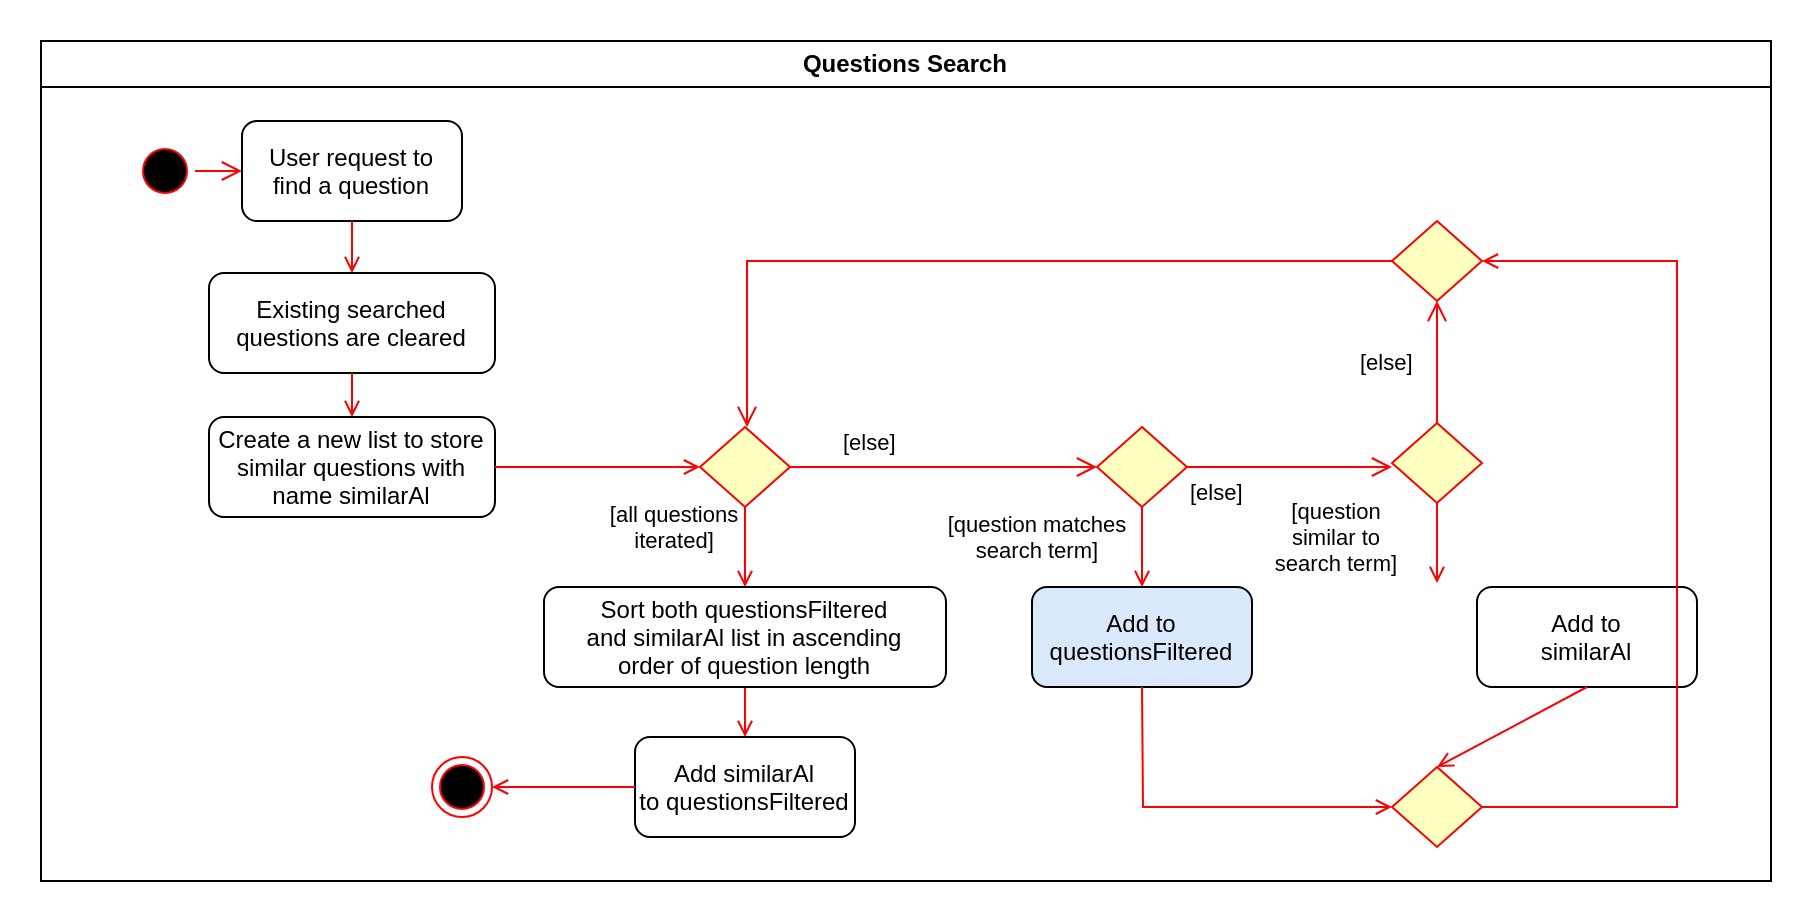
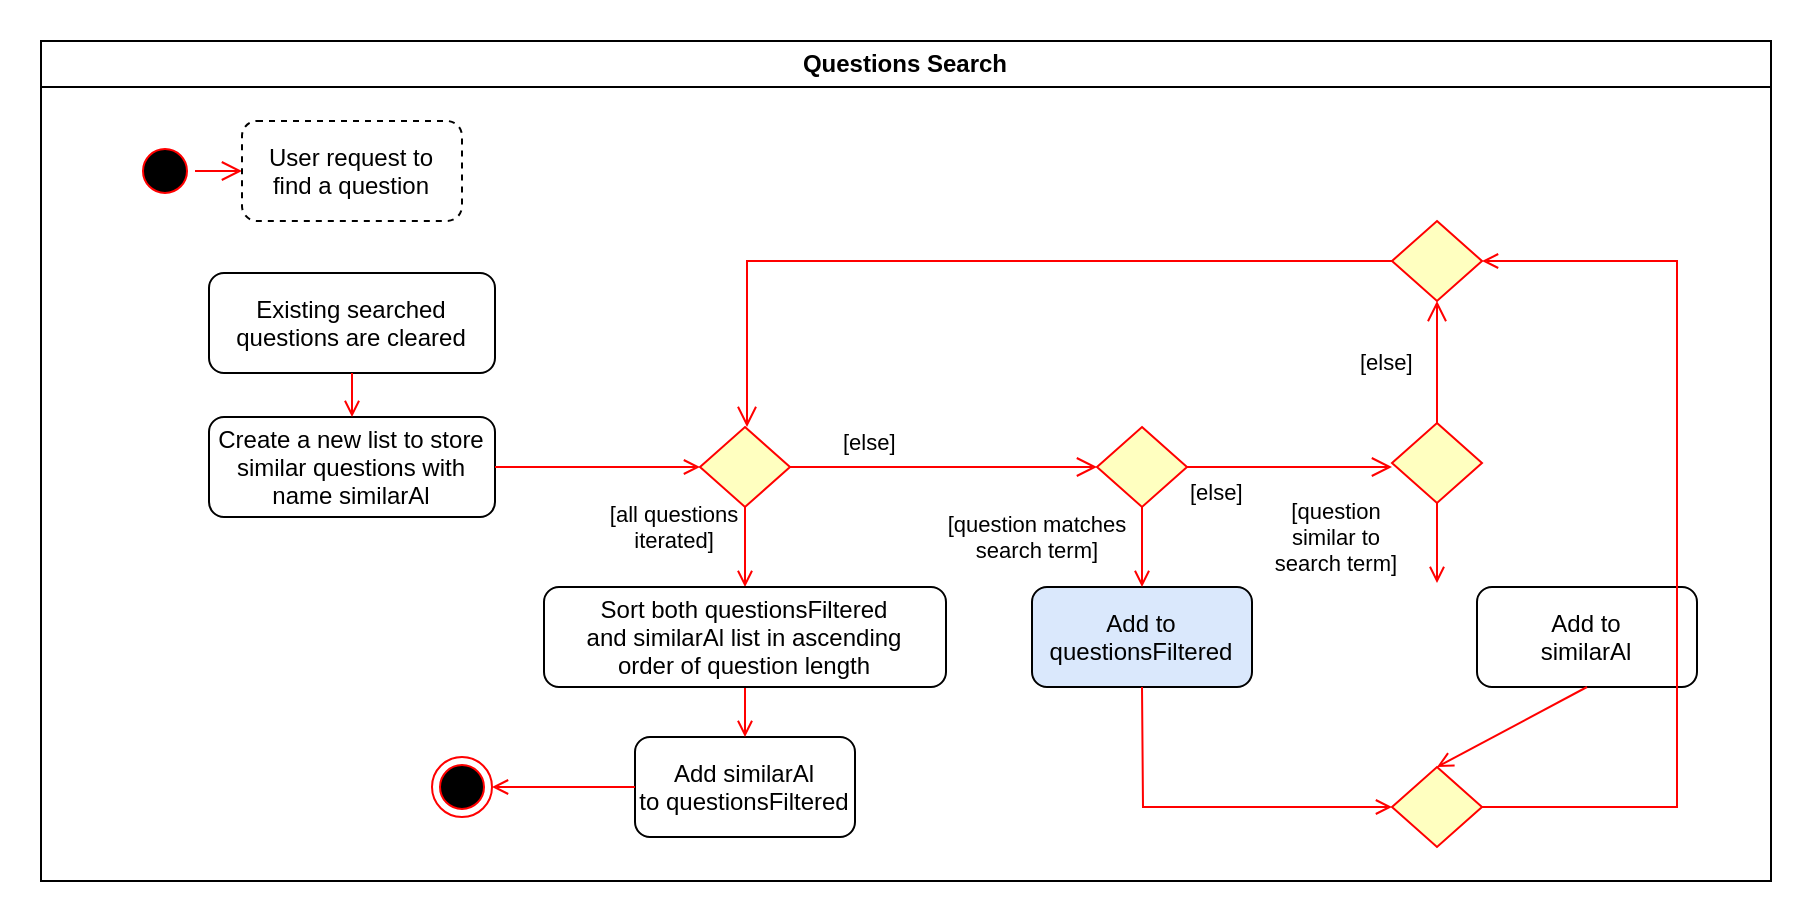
(352, 171) -> (352, 171)
(352, 244) -> none
